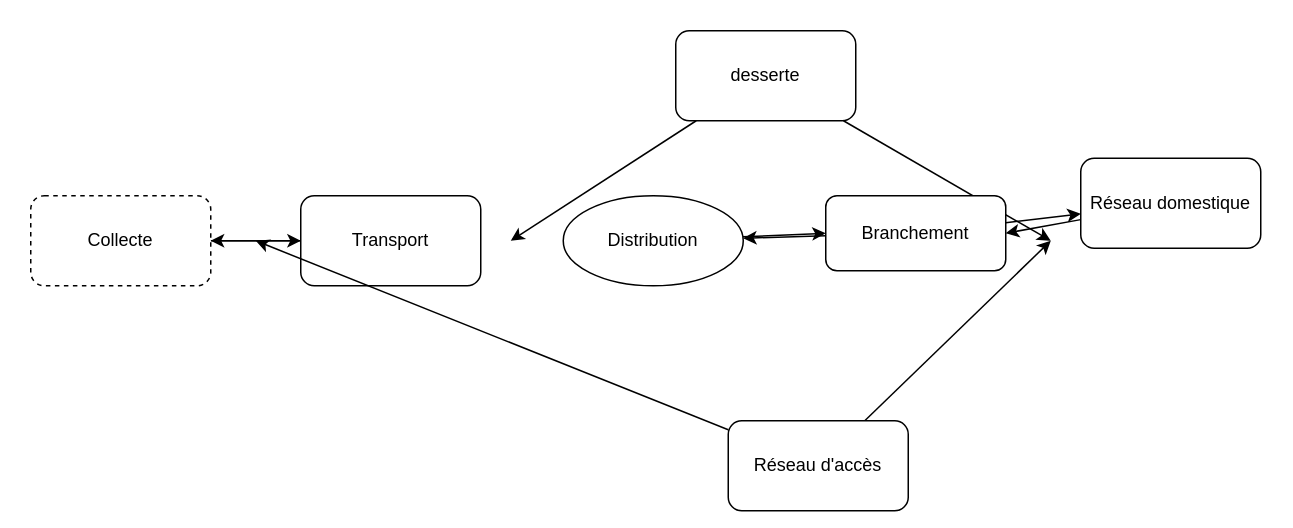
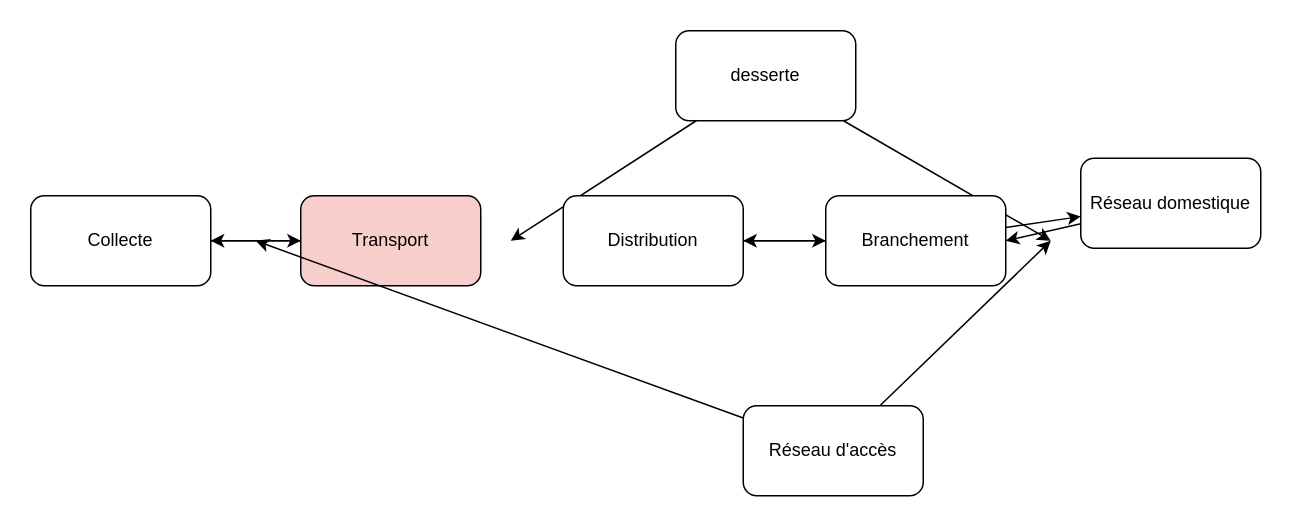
(916, 233) -> (916, 241)
(121, 241) -> (121, 241)
(391, 241) -> (391, 241)
(653, 241) -> (653, 241)
(818, 466) -> (833, 451)
